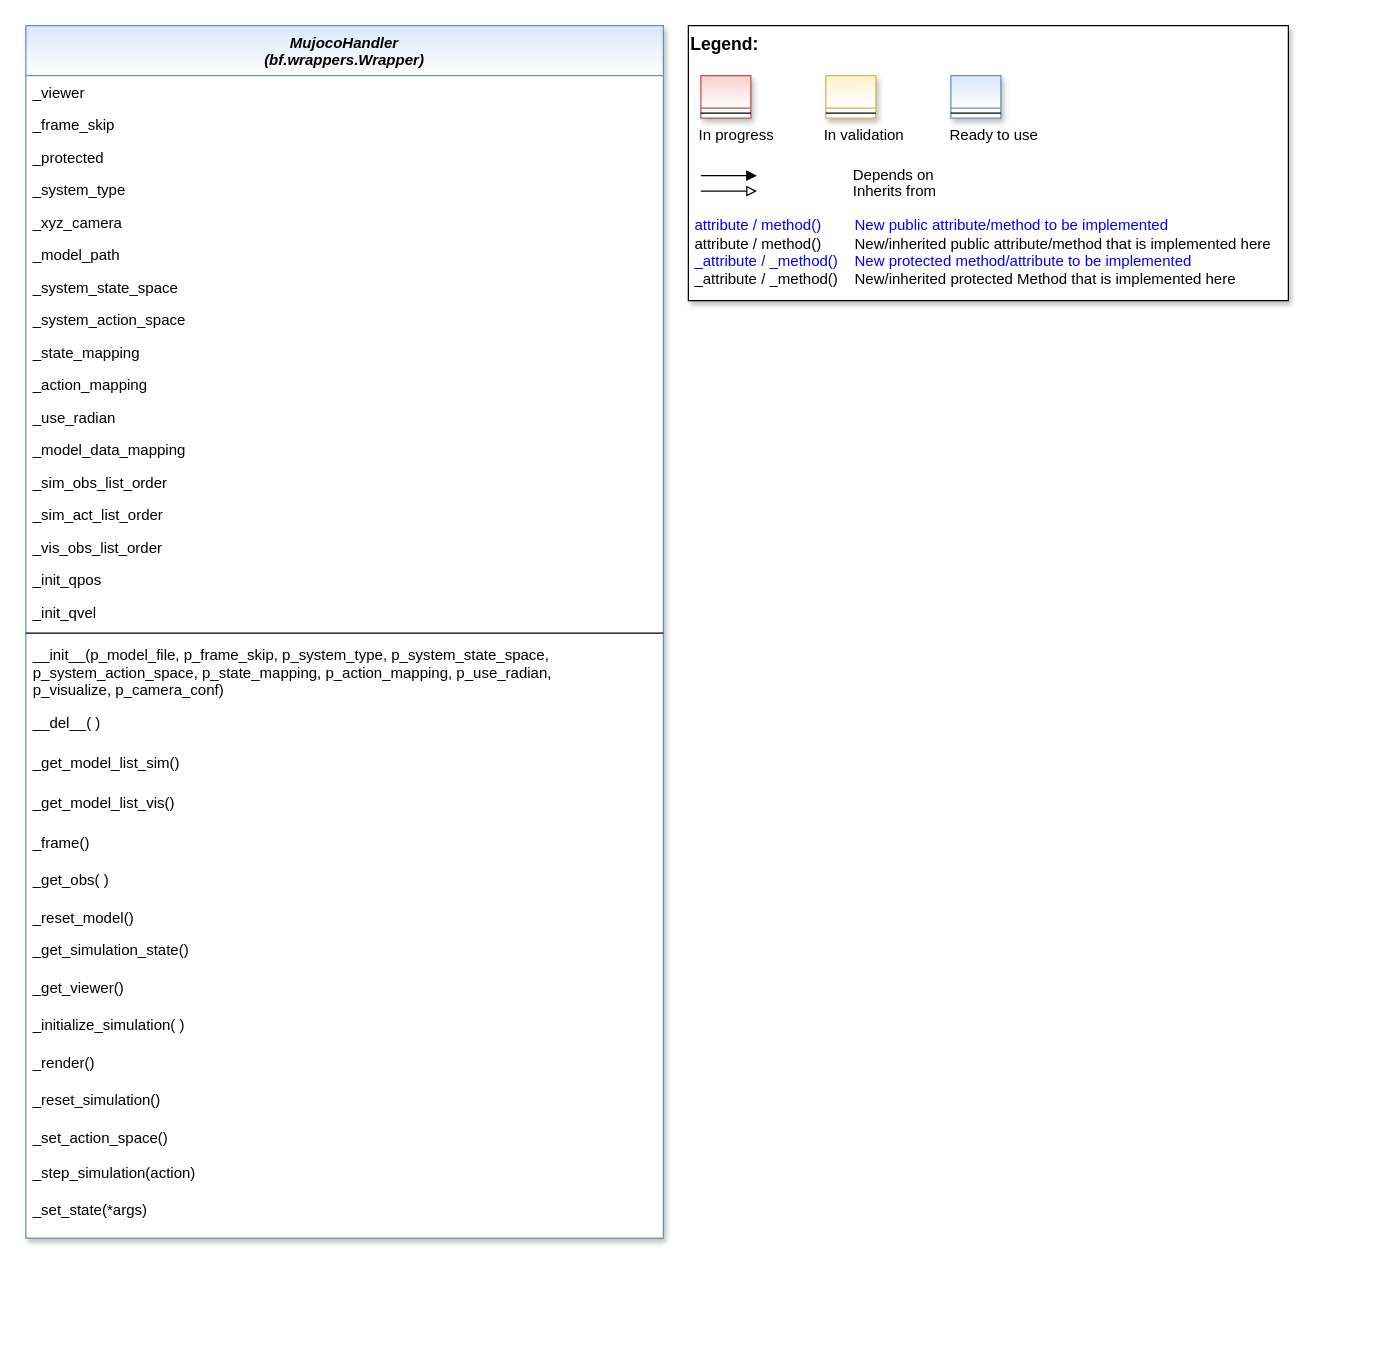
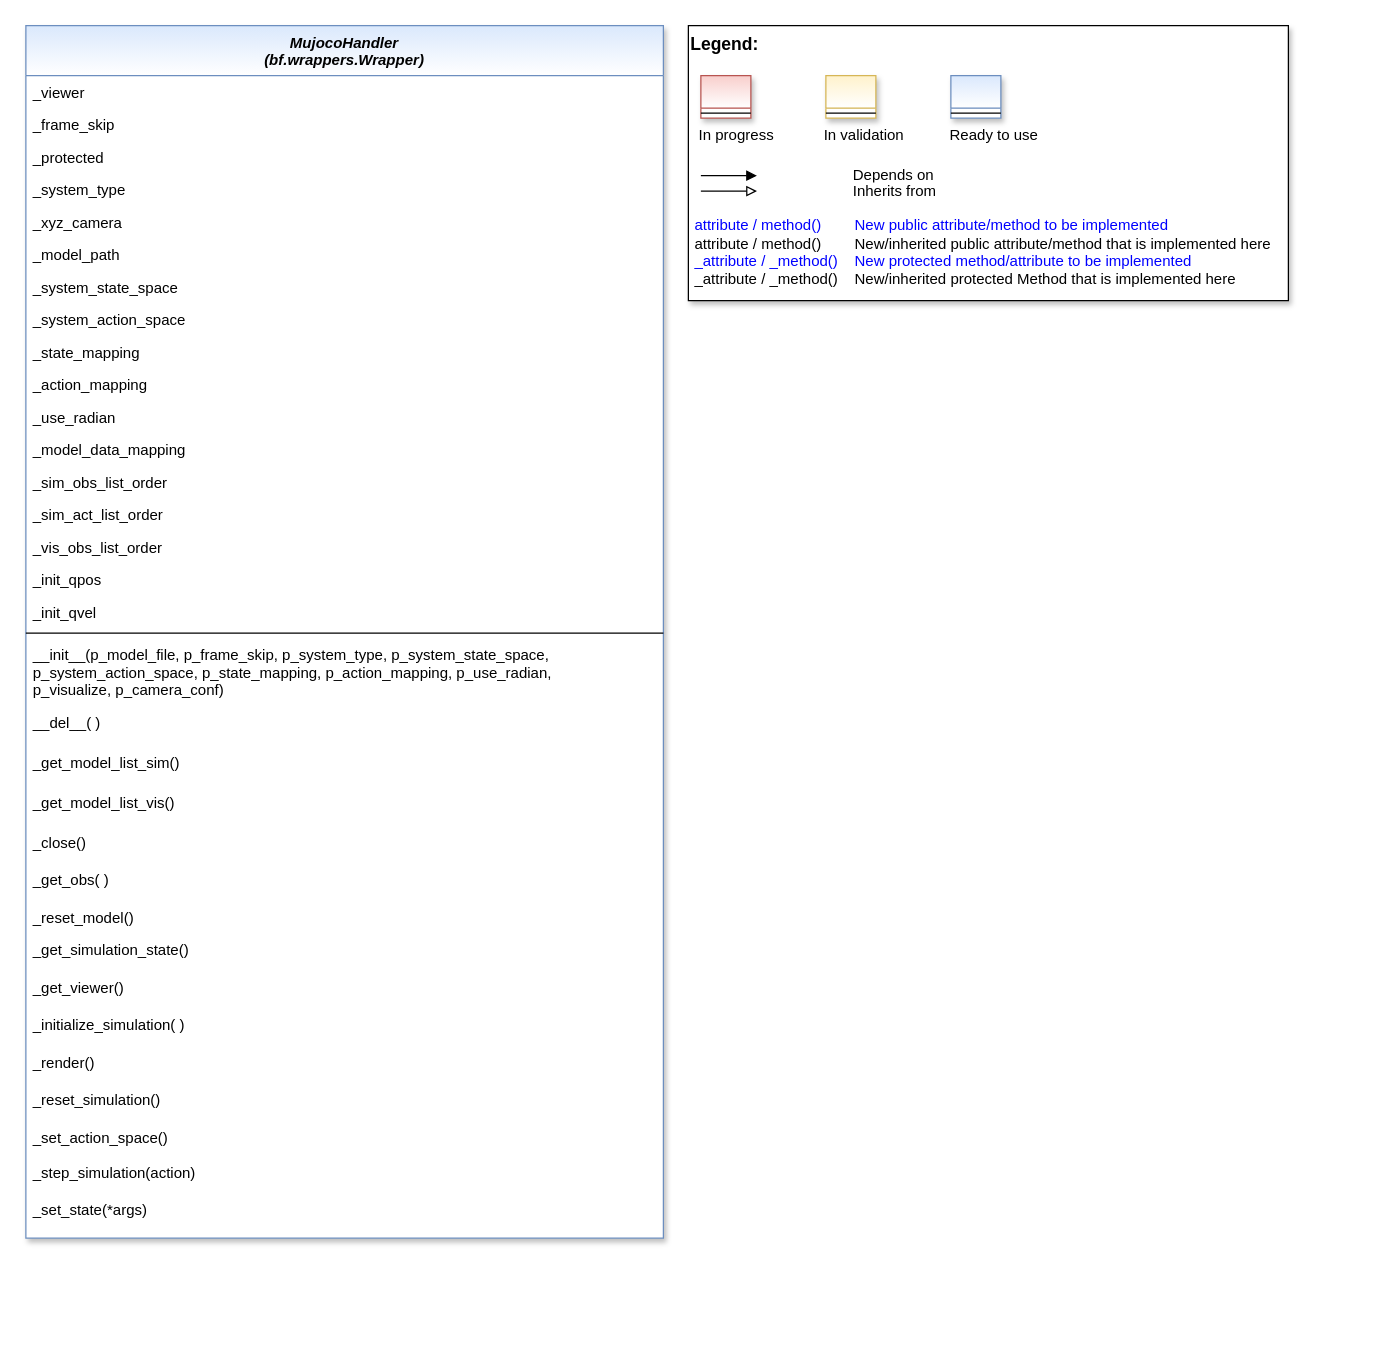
(66, 843) -> (64, 843)
